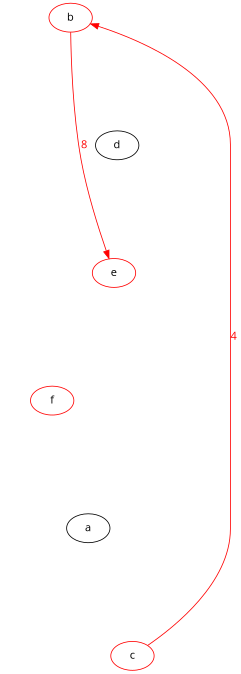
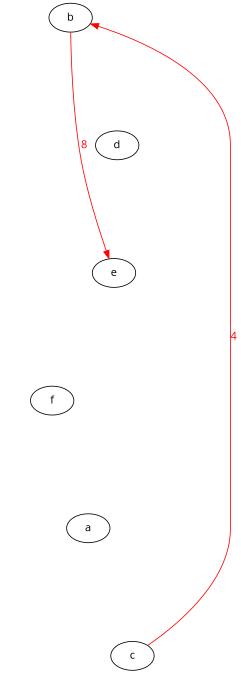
(71, 18) -> (71, 18)
(114, 273) -> (114, 273)
(52, 401) -> (52, 401)
(132, 656) -> (132, 656)
